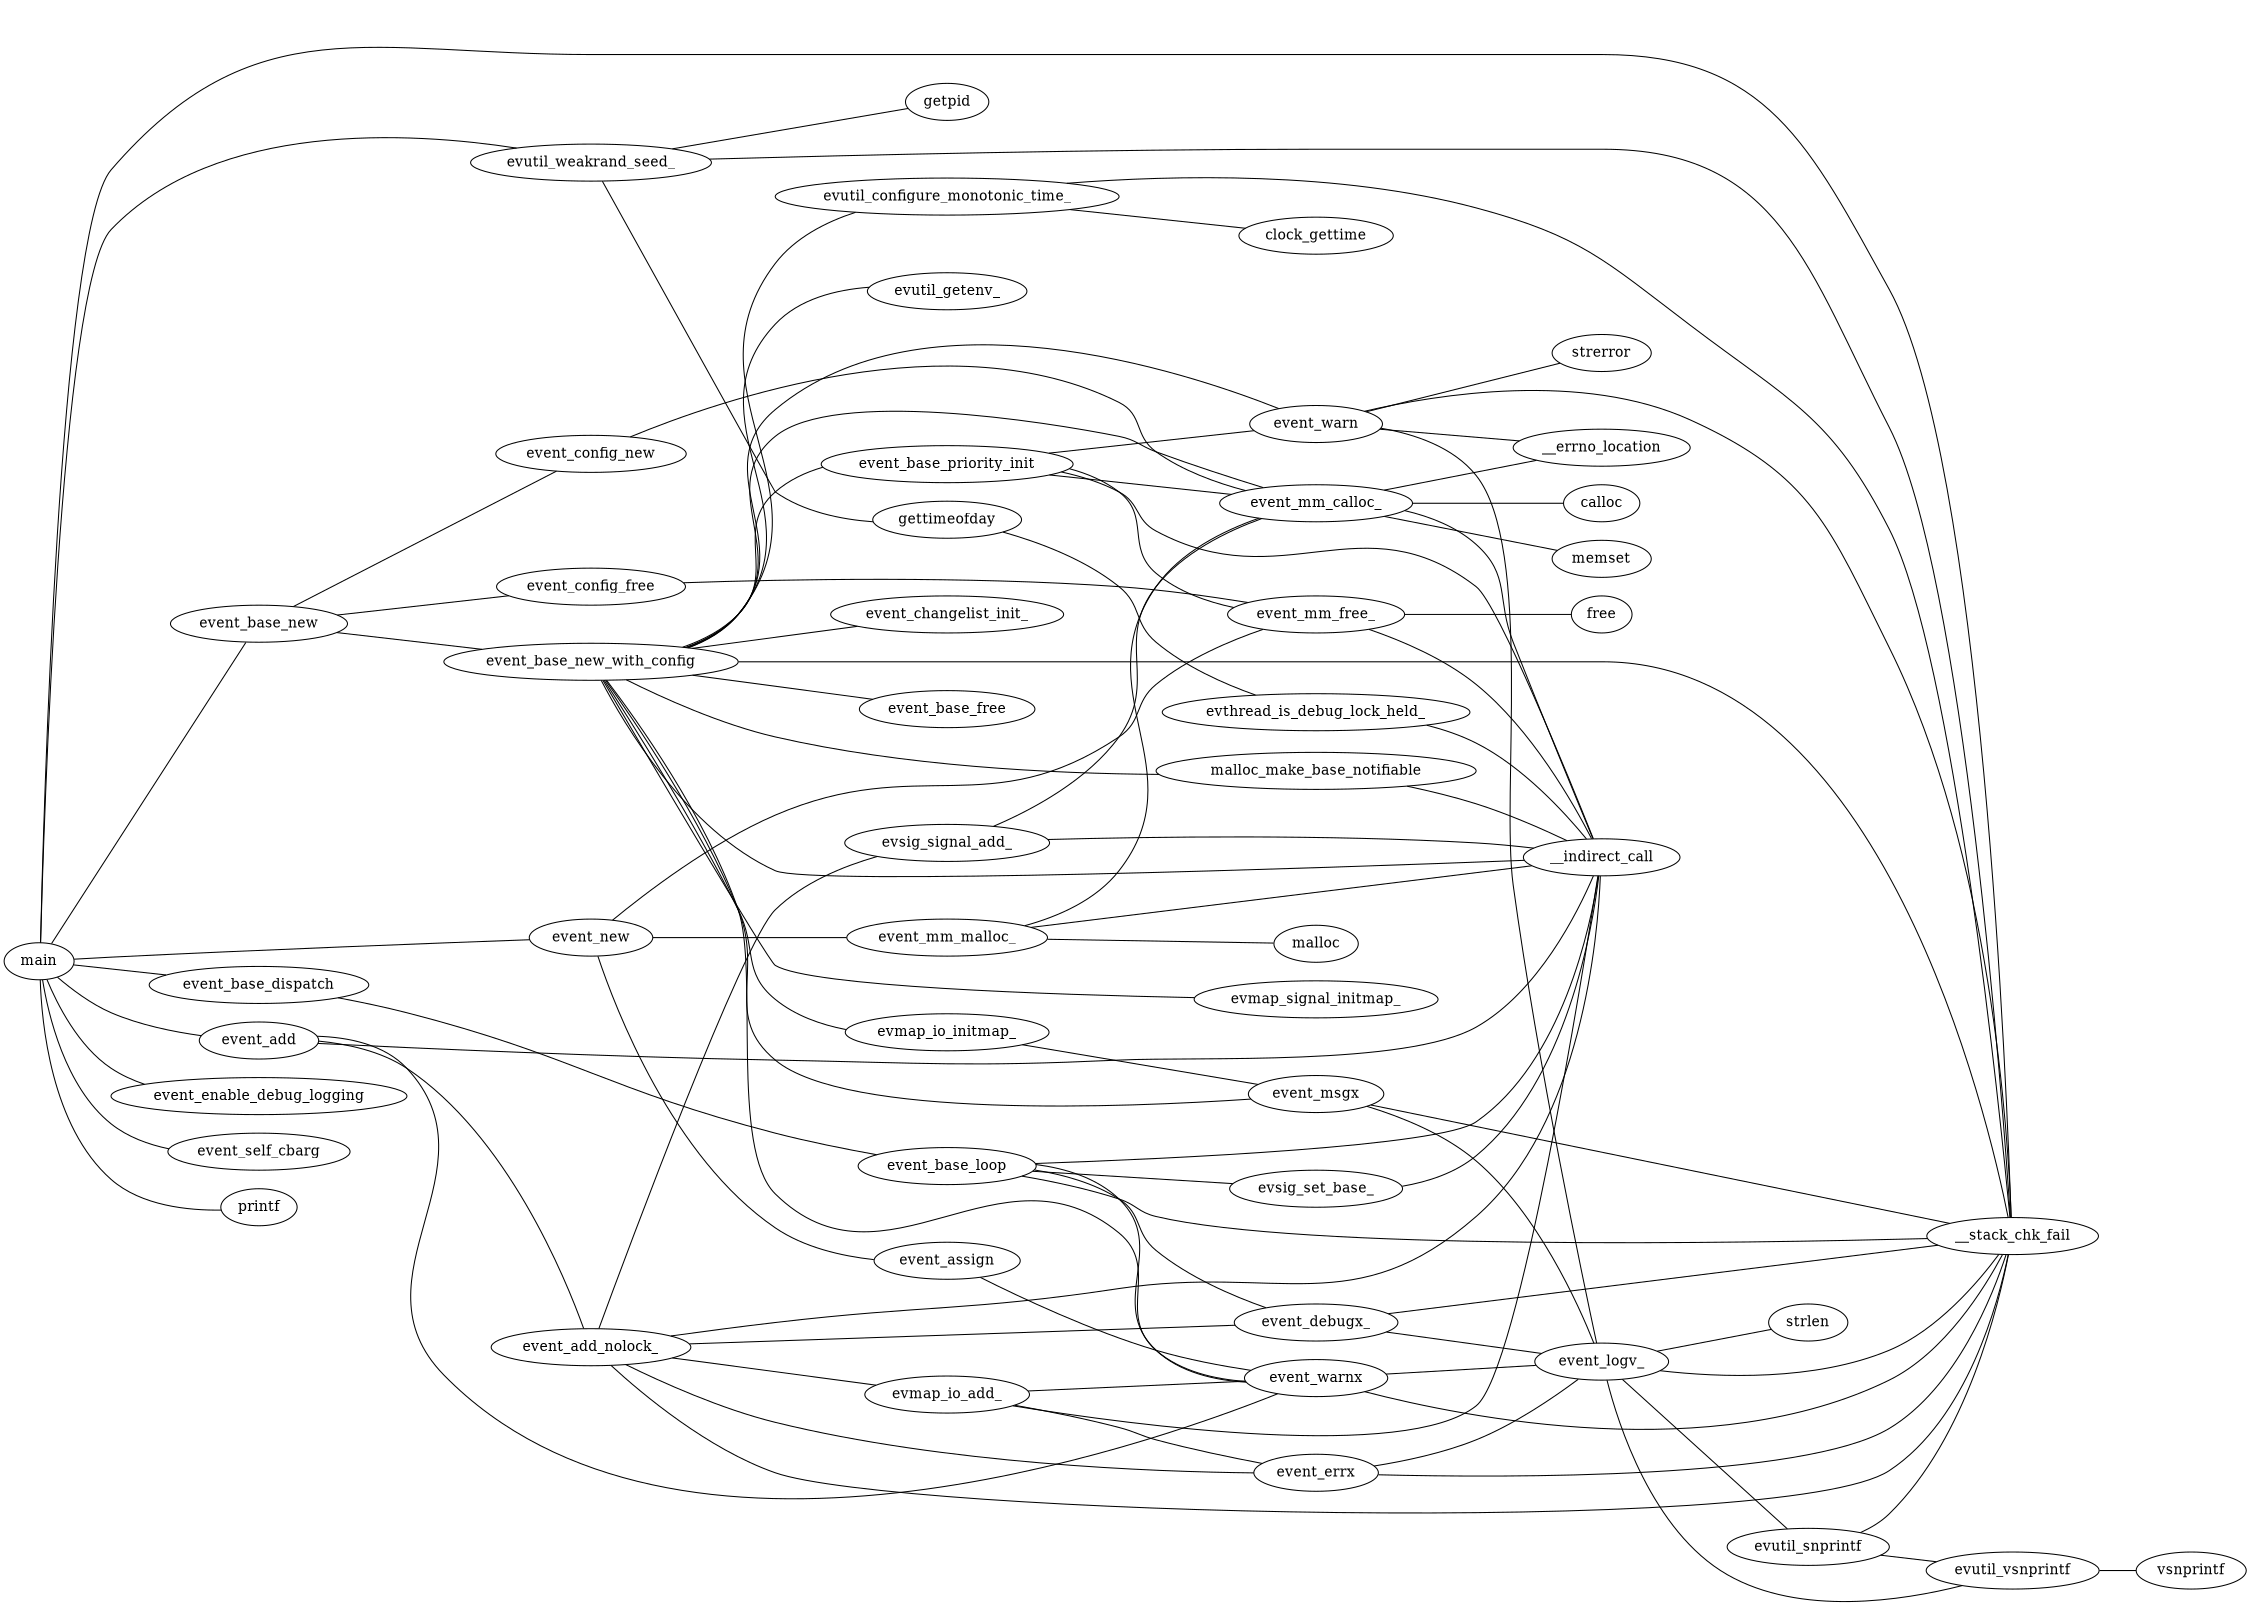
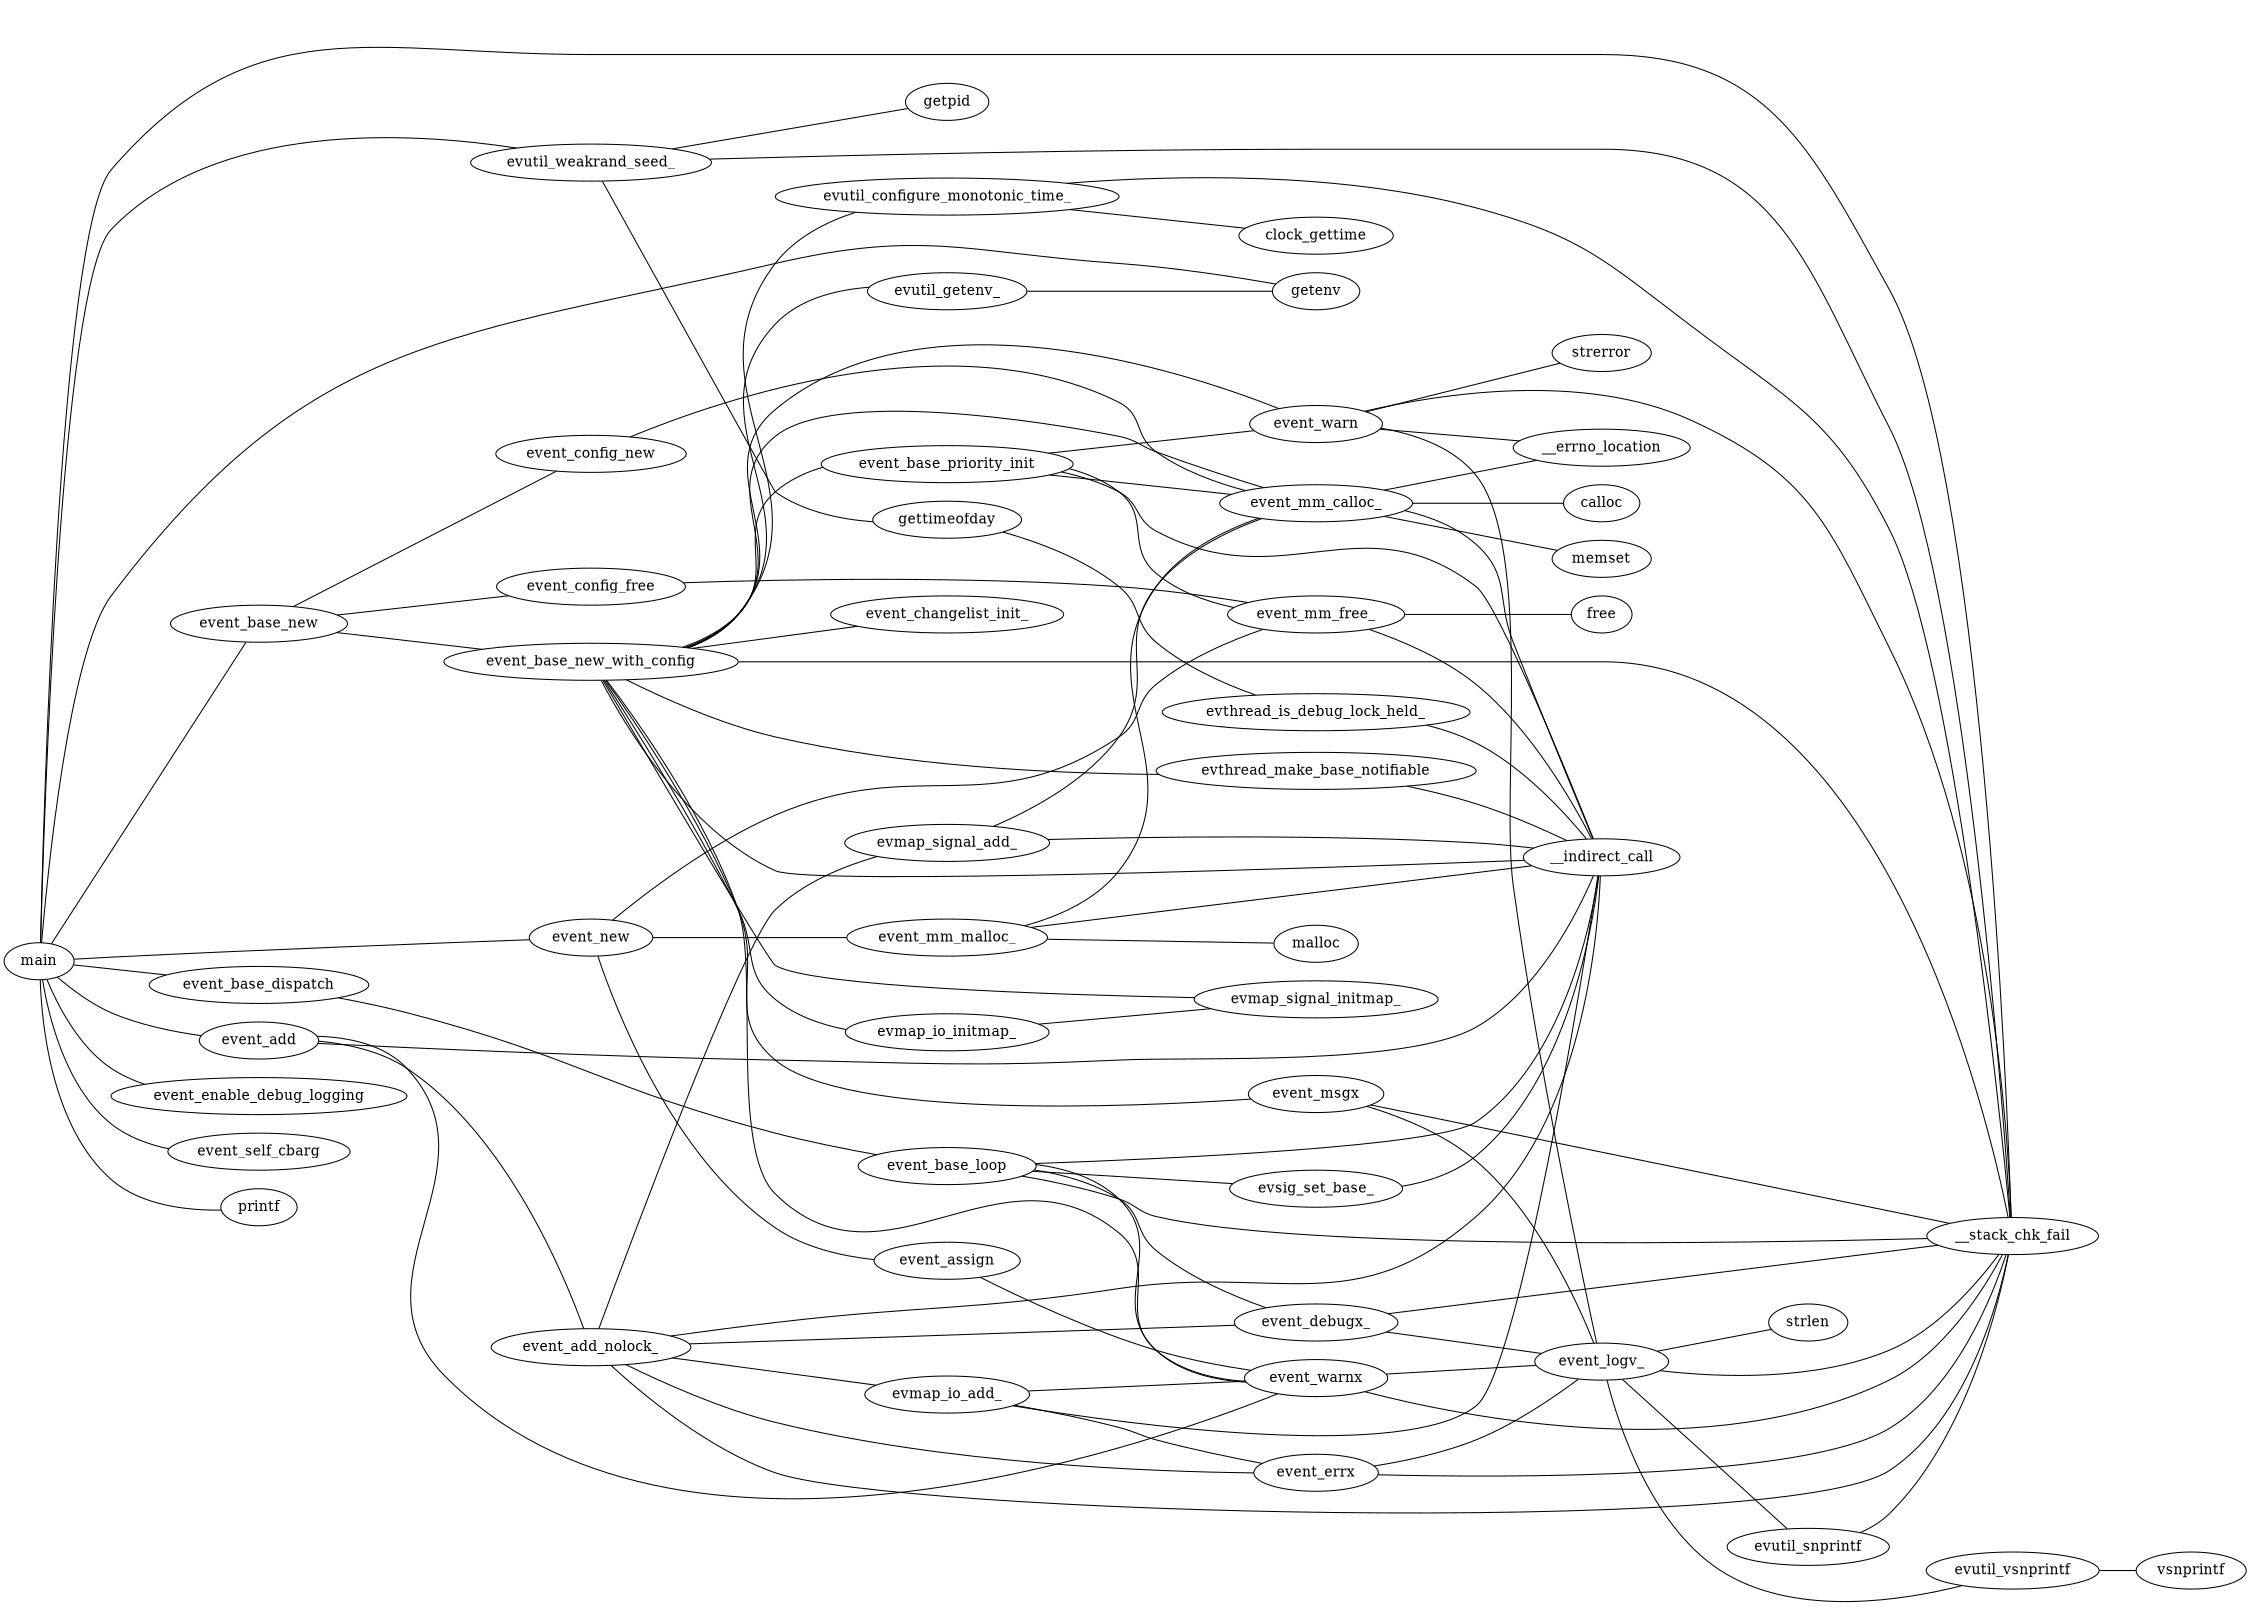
none -> (1316, 291)
(947, 709) -> none
(1316, 771) -> (1316, 771)
(947, 843) -> (947, 843)
(1146, 1066) -> (1125, 1016)
(1909, 1558) -> none
